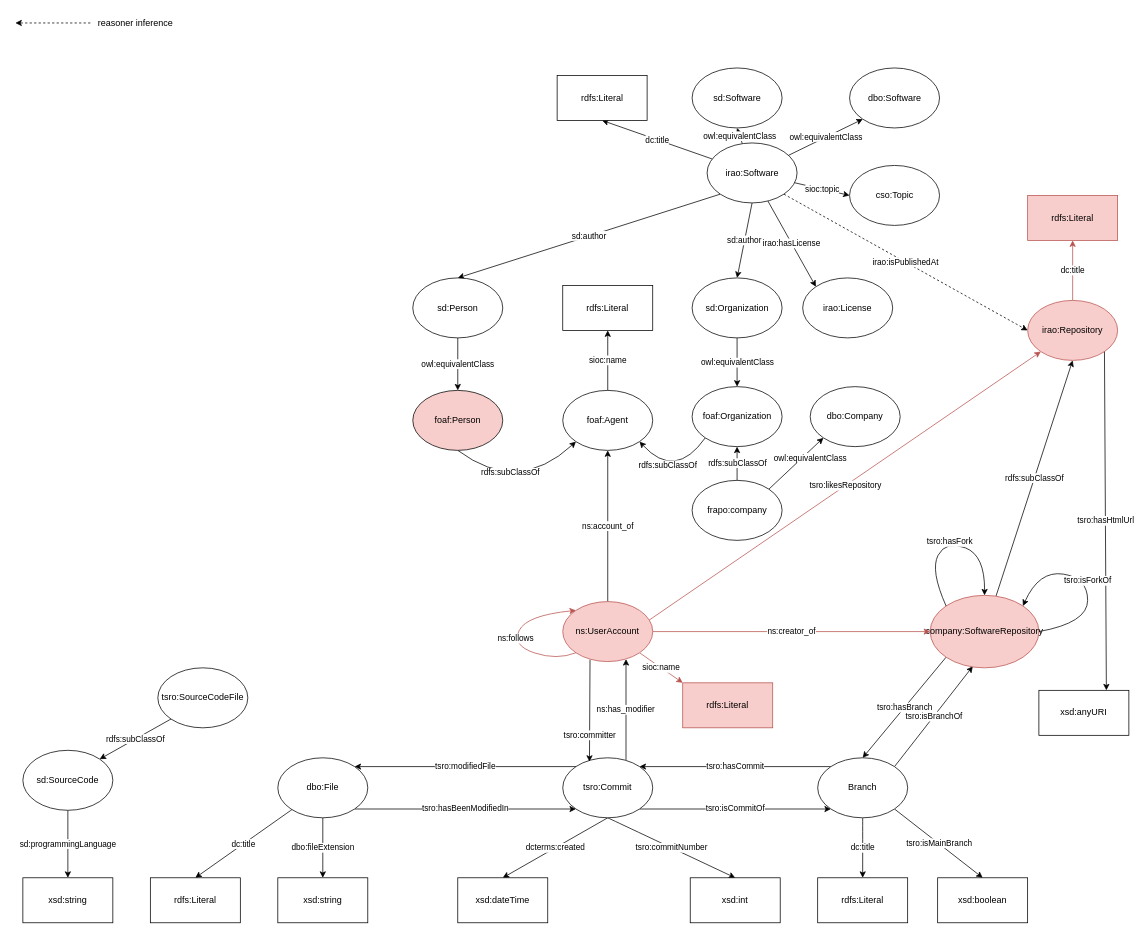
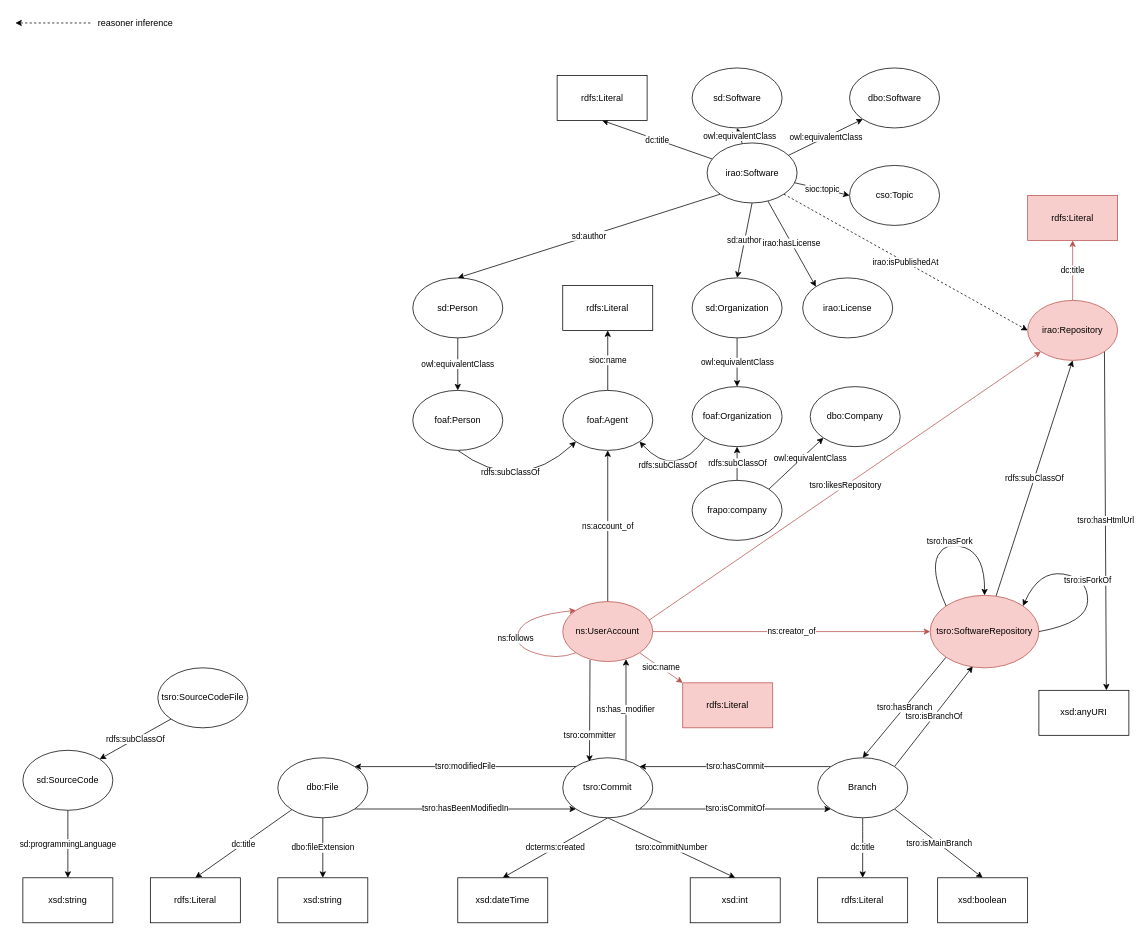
(458, 420) -> (458, 420)
(985, 632) -> (985, 632)
